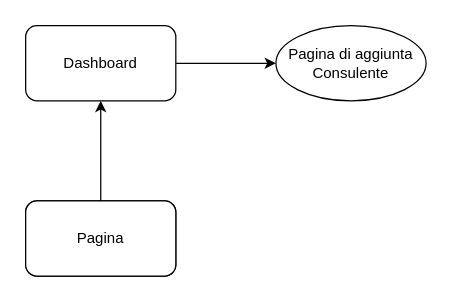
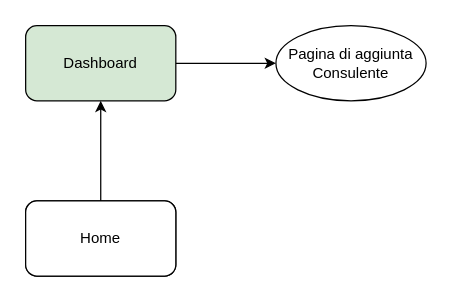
(101, 63) -> (101, 63)
(101, 238) -> (101, 238)
